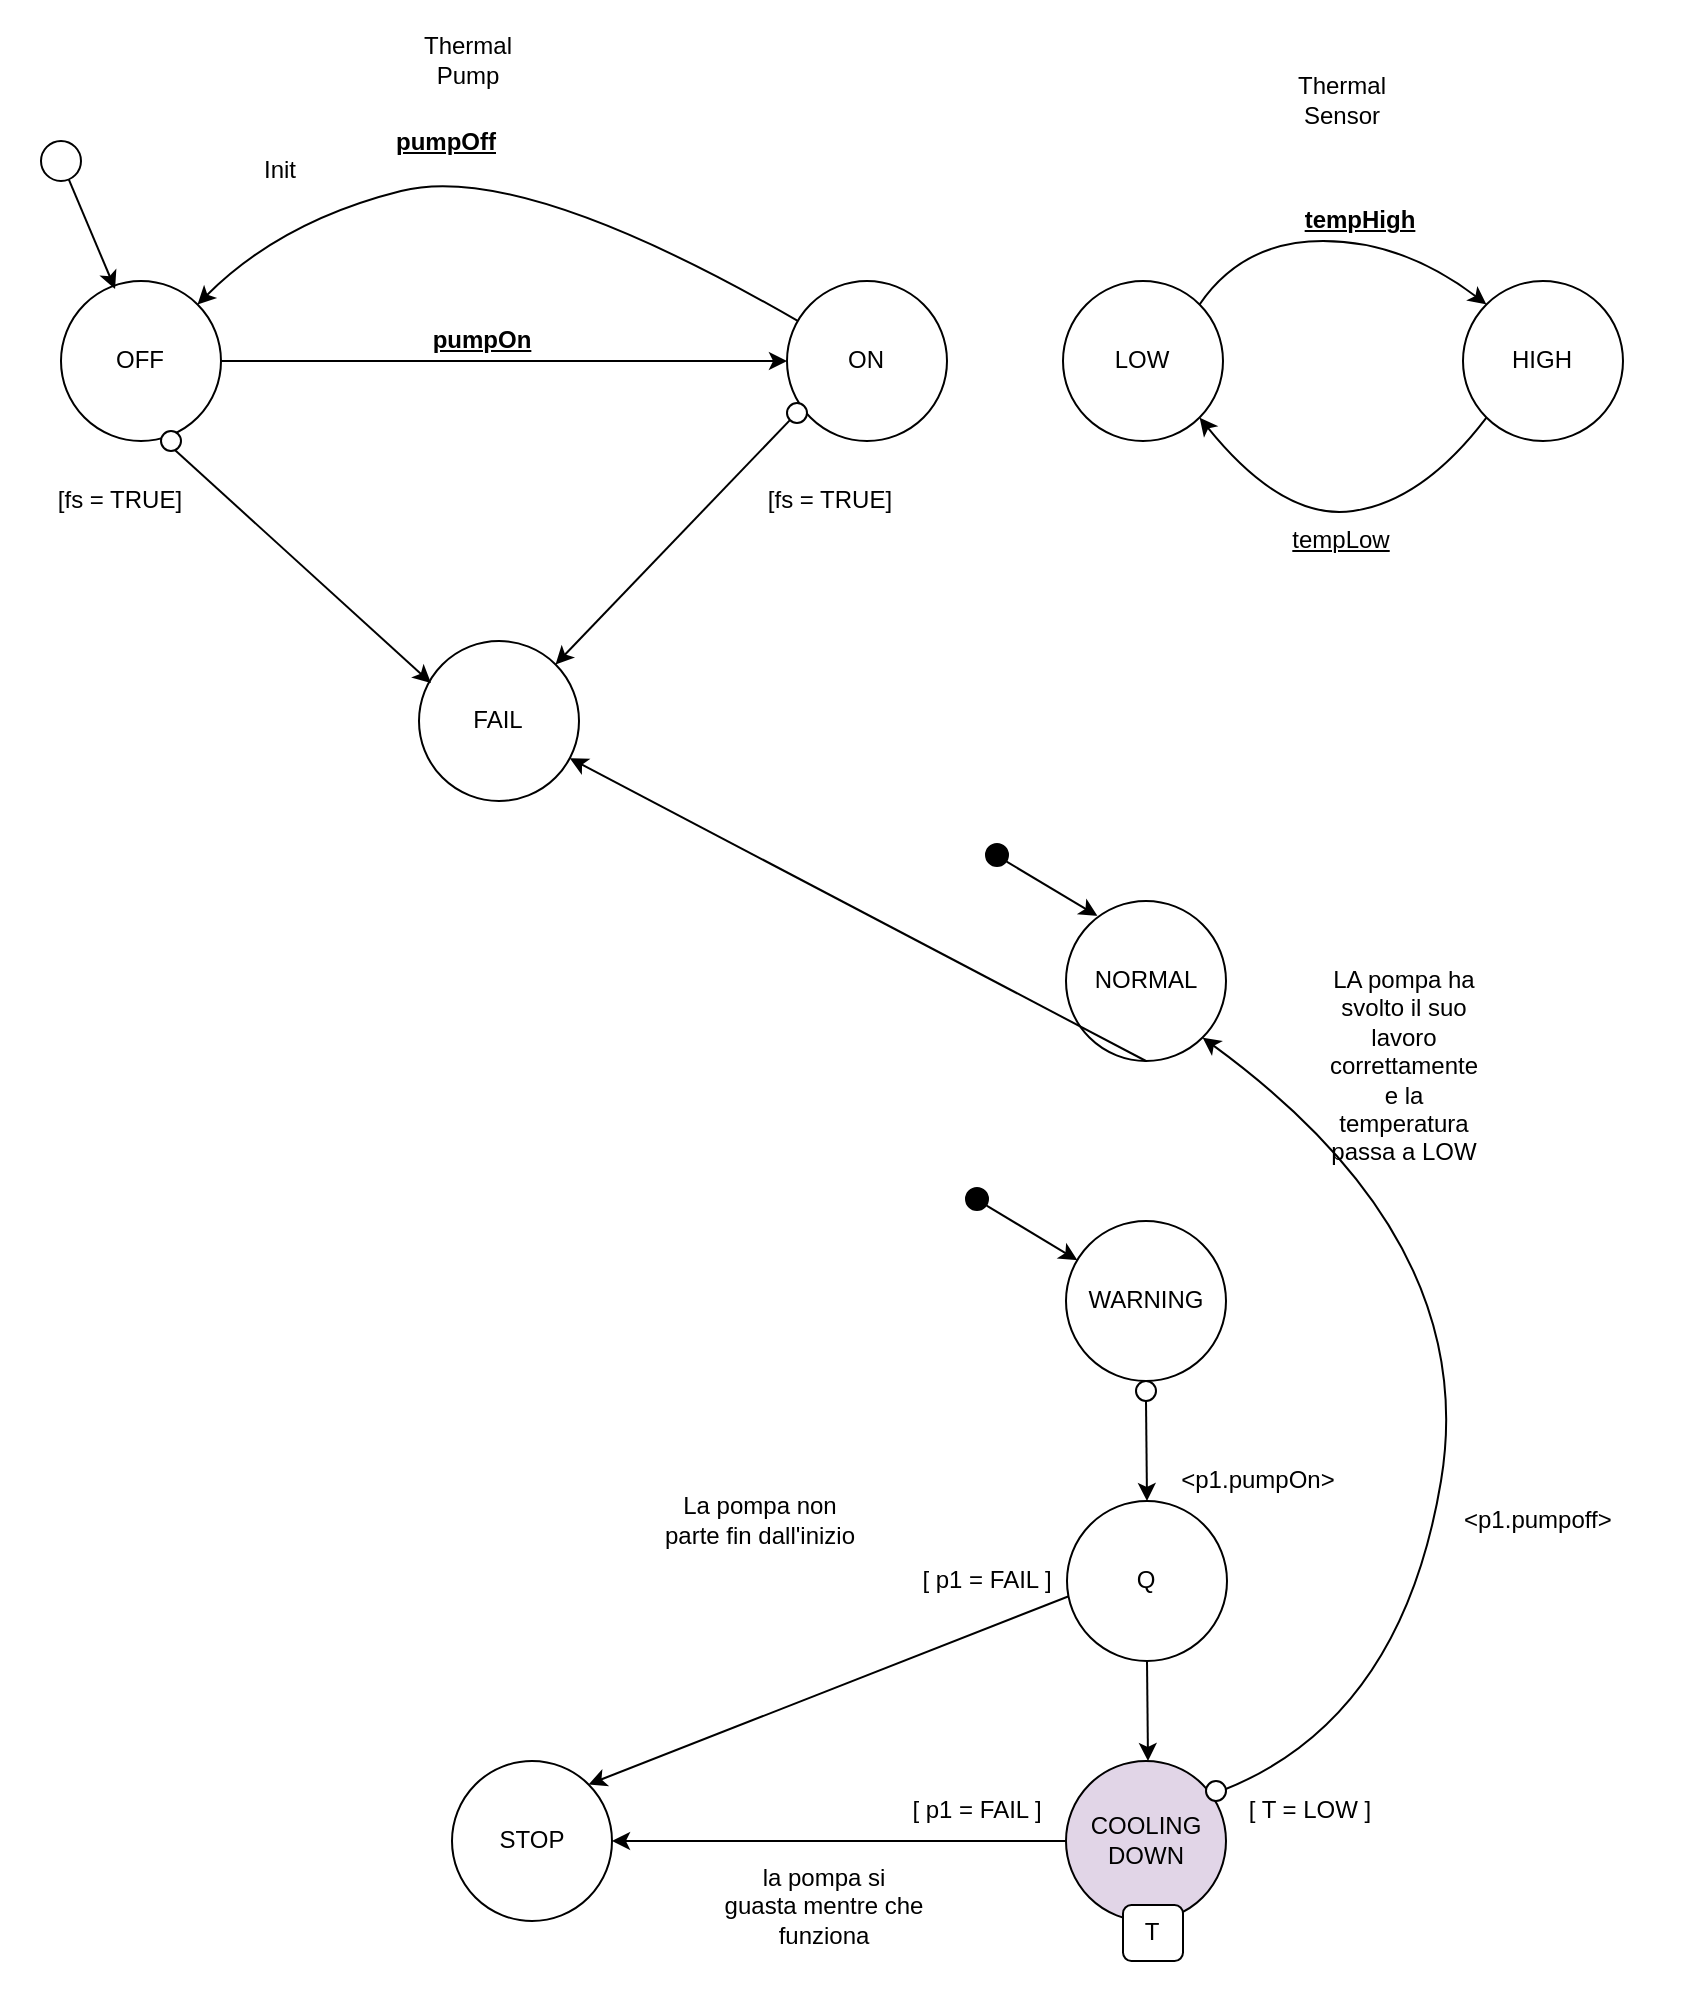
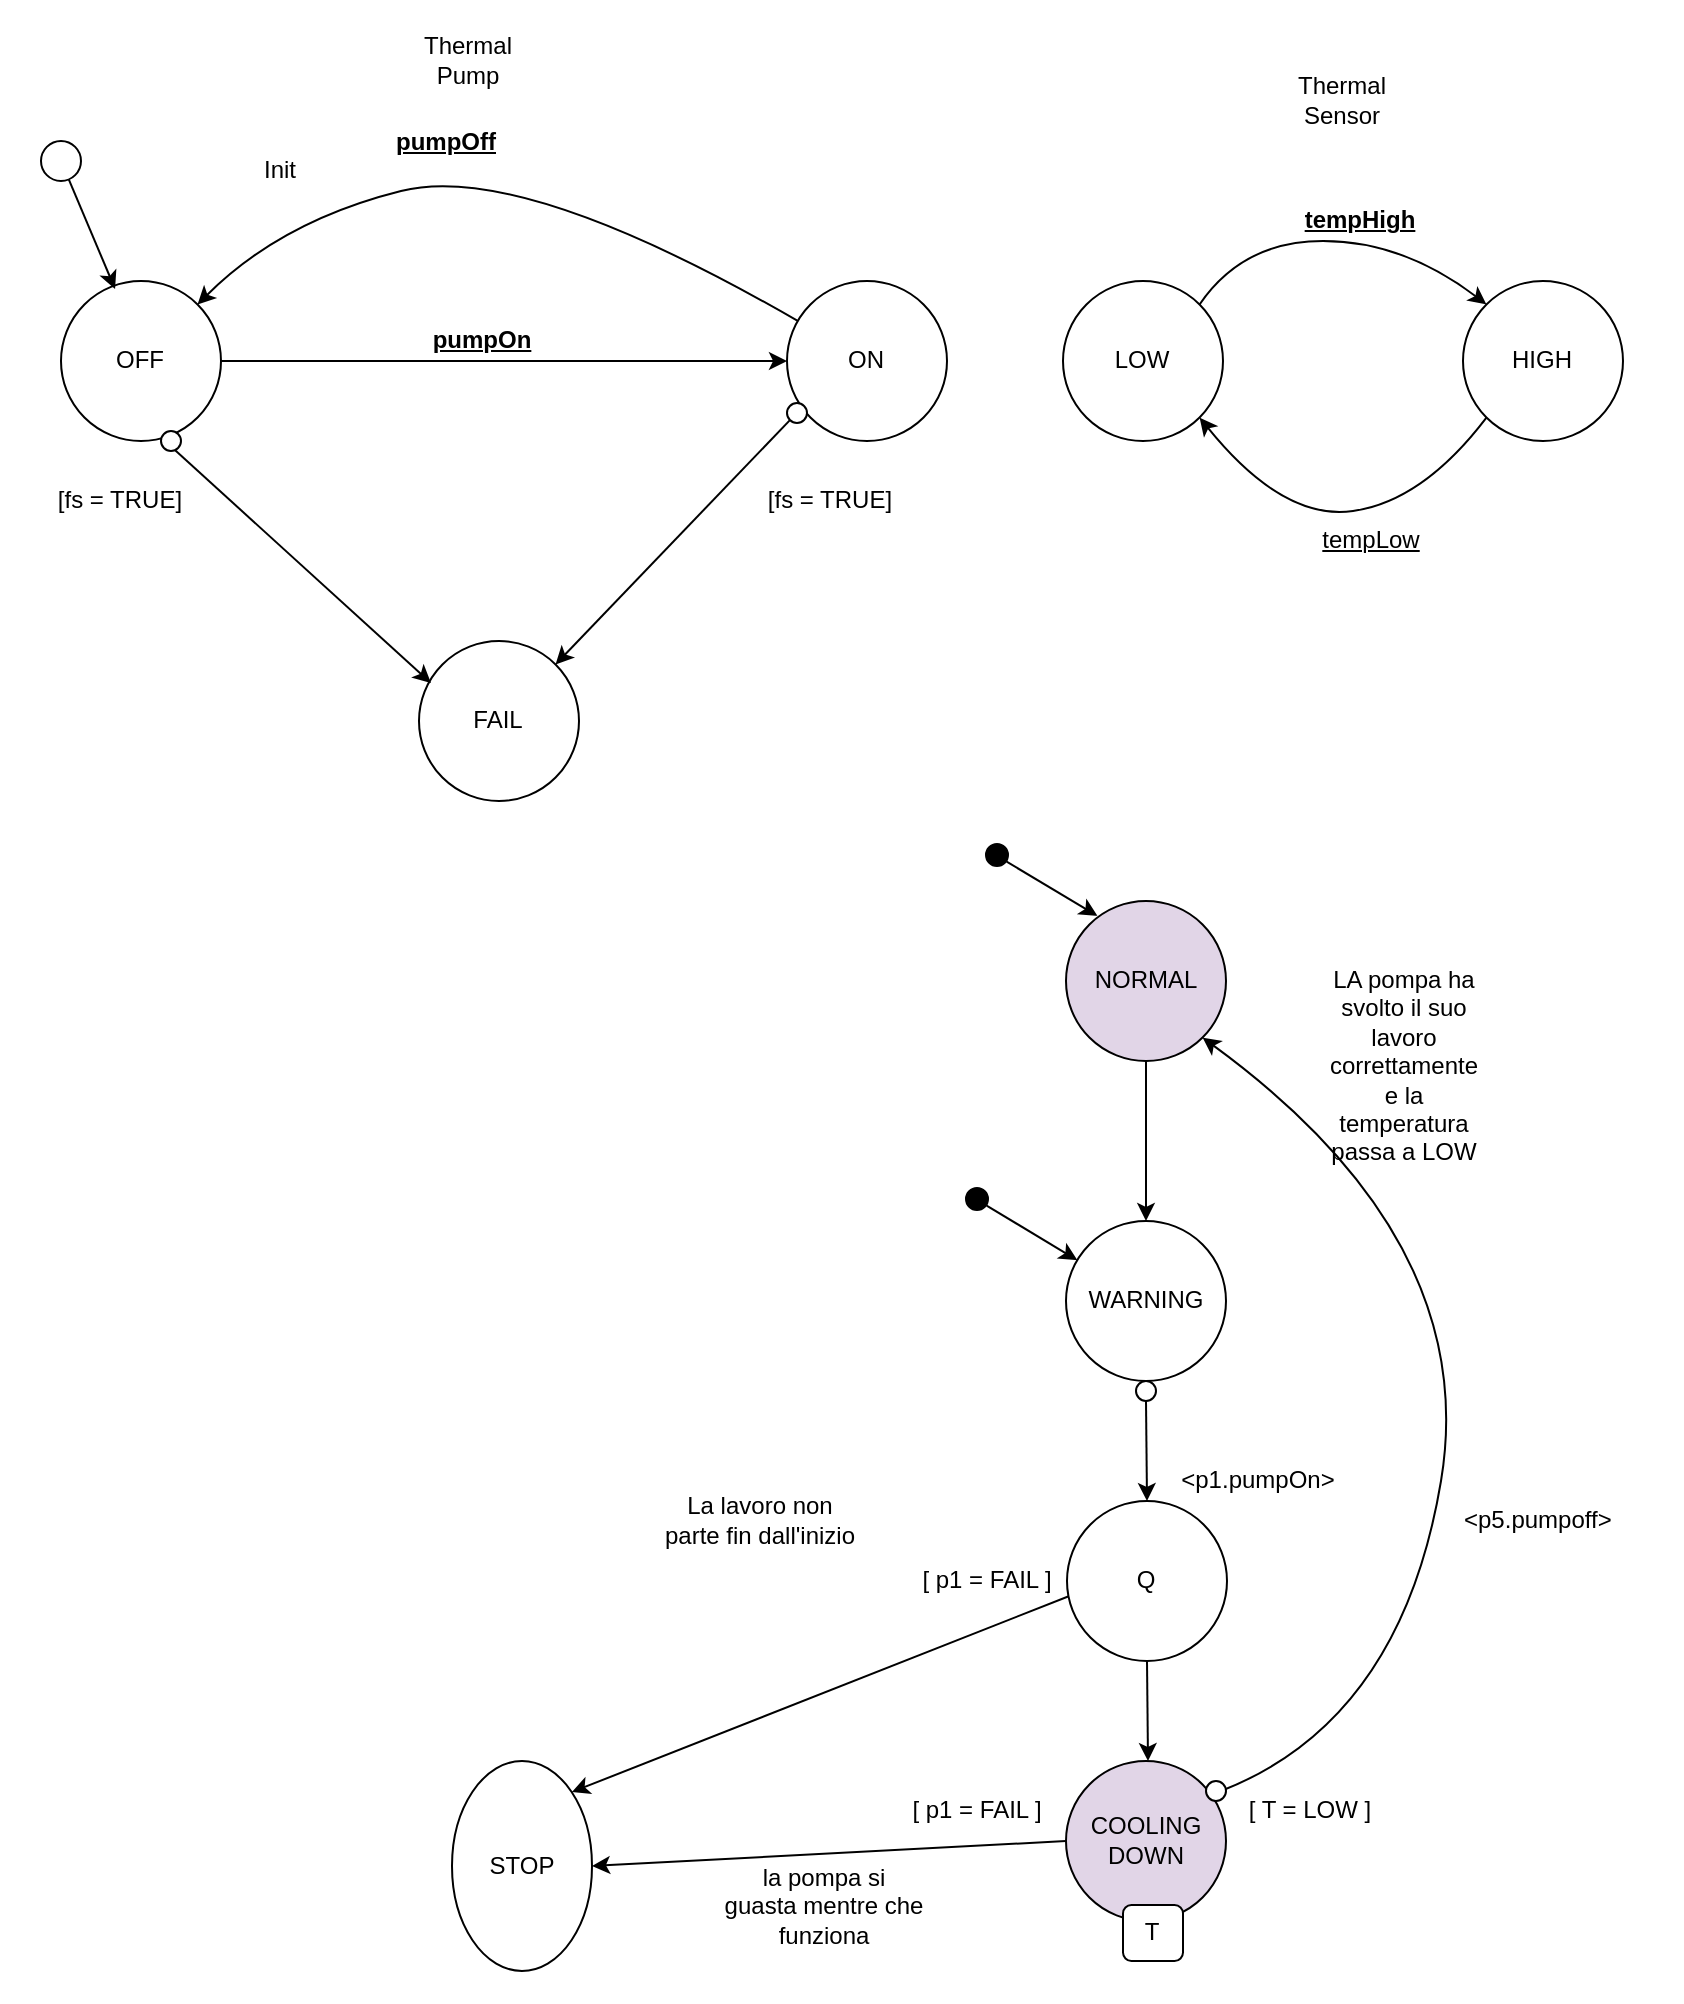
(1342, 541) -> (1372, 541)
(864, 913) -> (1146, 1134)
(1146, 981) -> (1146, 981)
(761, 1521) -> (761, 1521)
(1543, 1521) -> (1543, 1521)
(532, 1841) -> (522, 1866)
